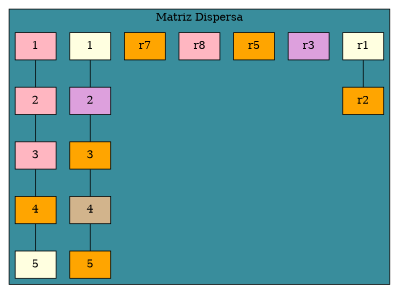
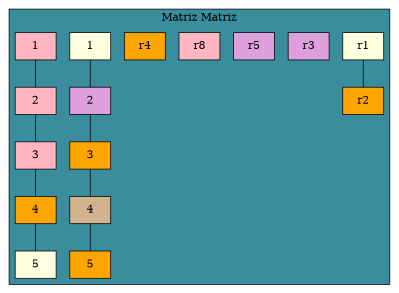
(199, 18) -> (199, 18)
(145, 46) -> (145, 46)
(254, 46) -> (254, 46)
